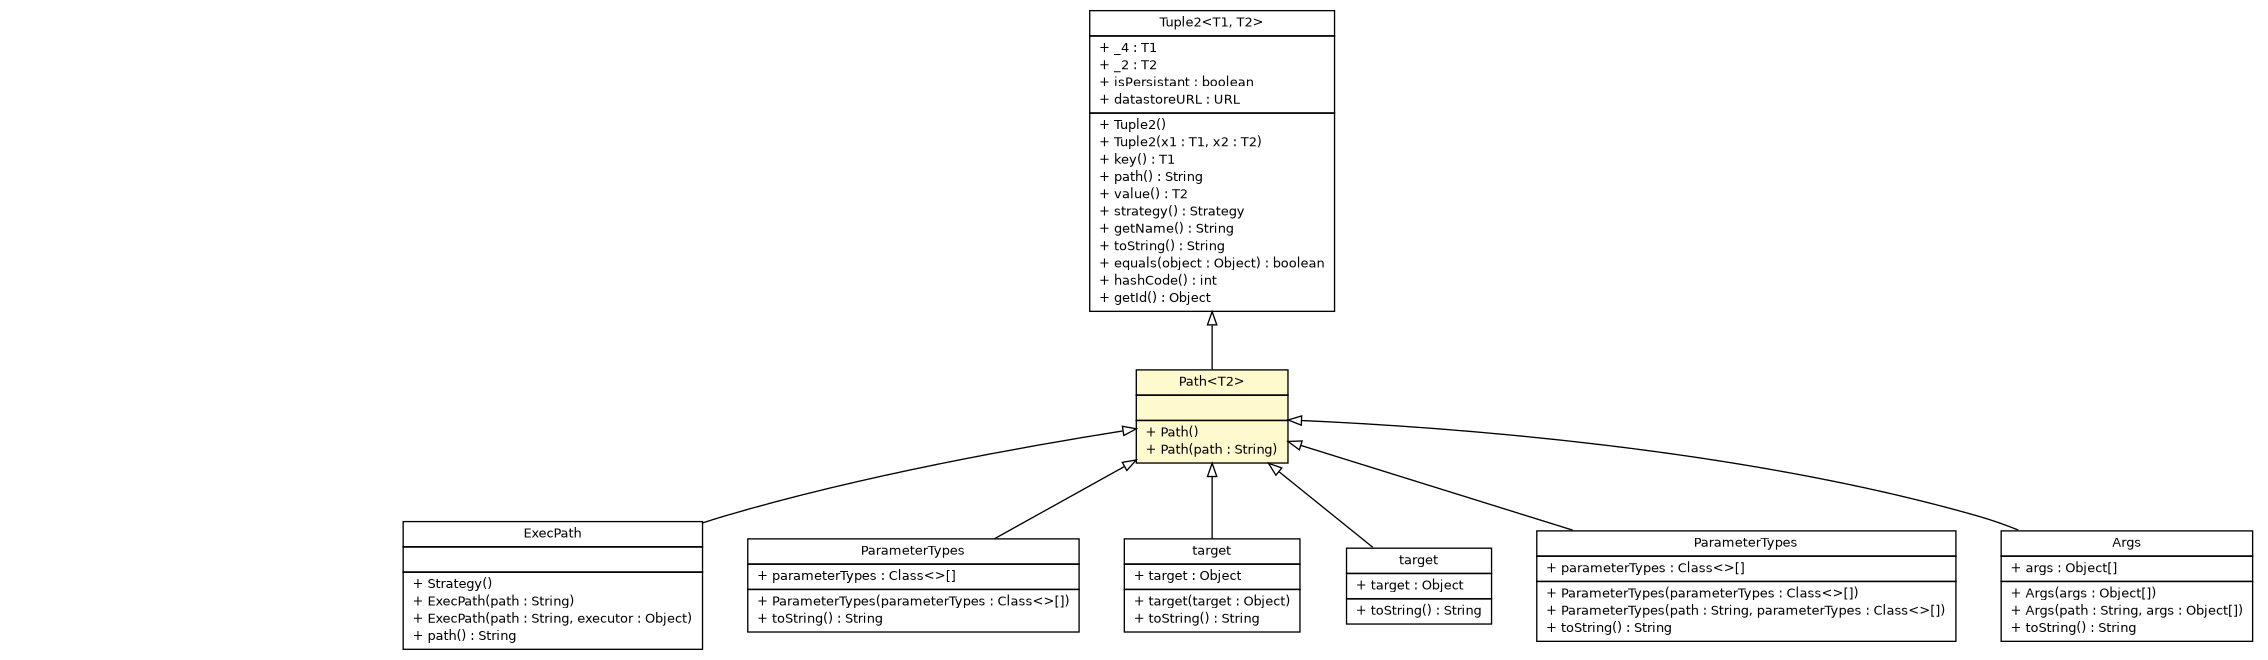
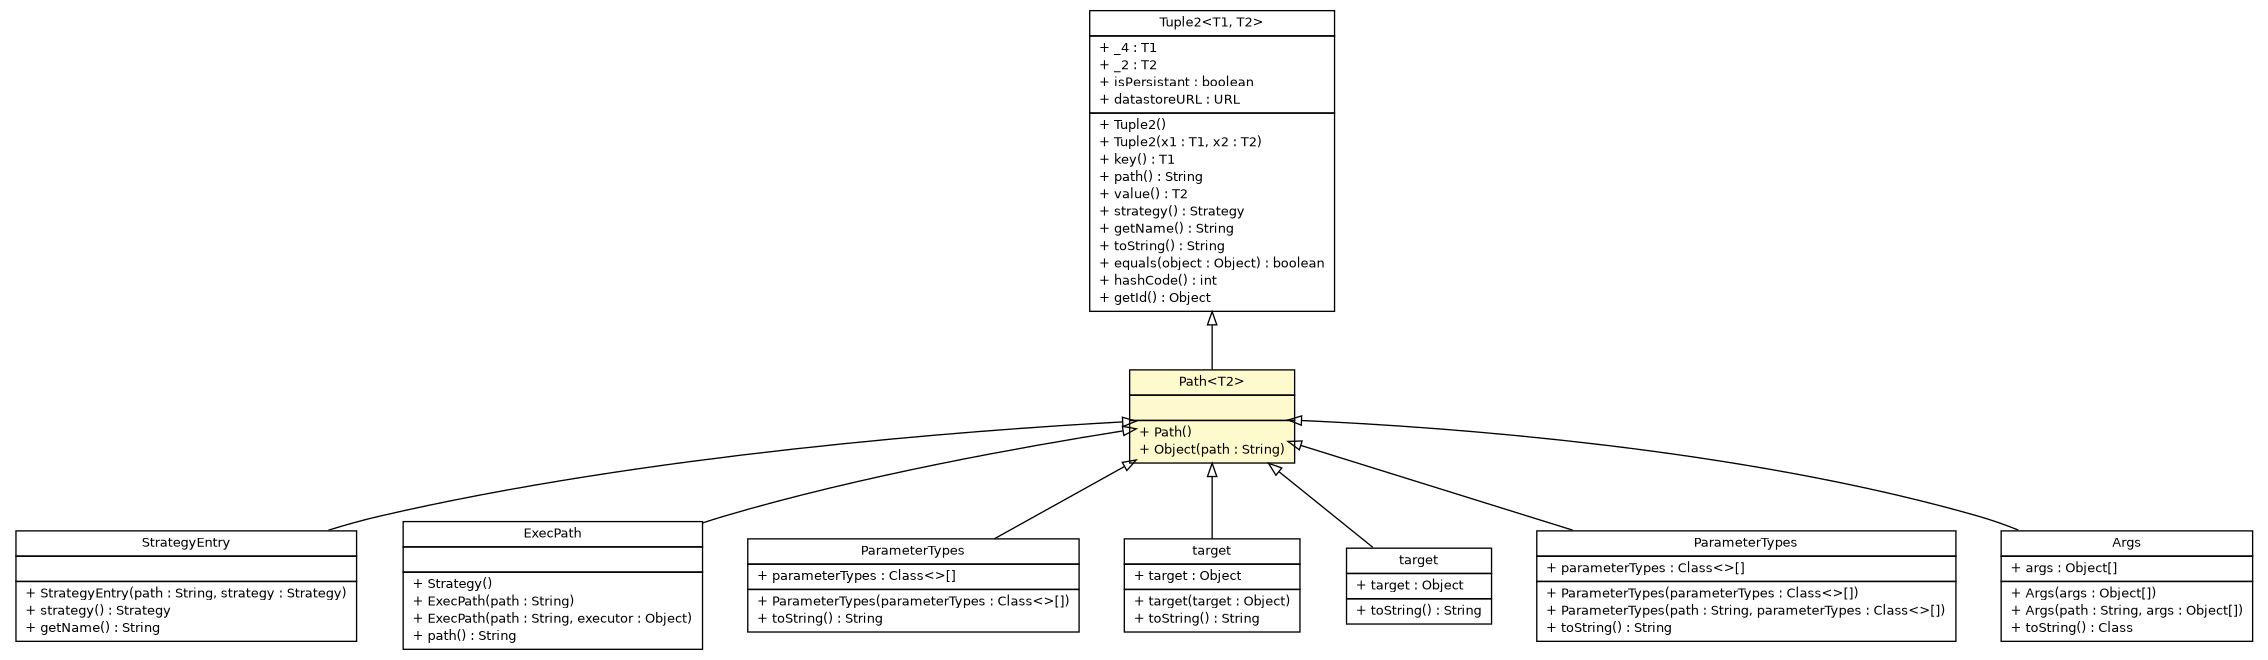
(1212, 450) -> (1212, 450)
none -> (186, 585)
(2074, 628) -> (2072, 628)
